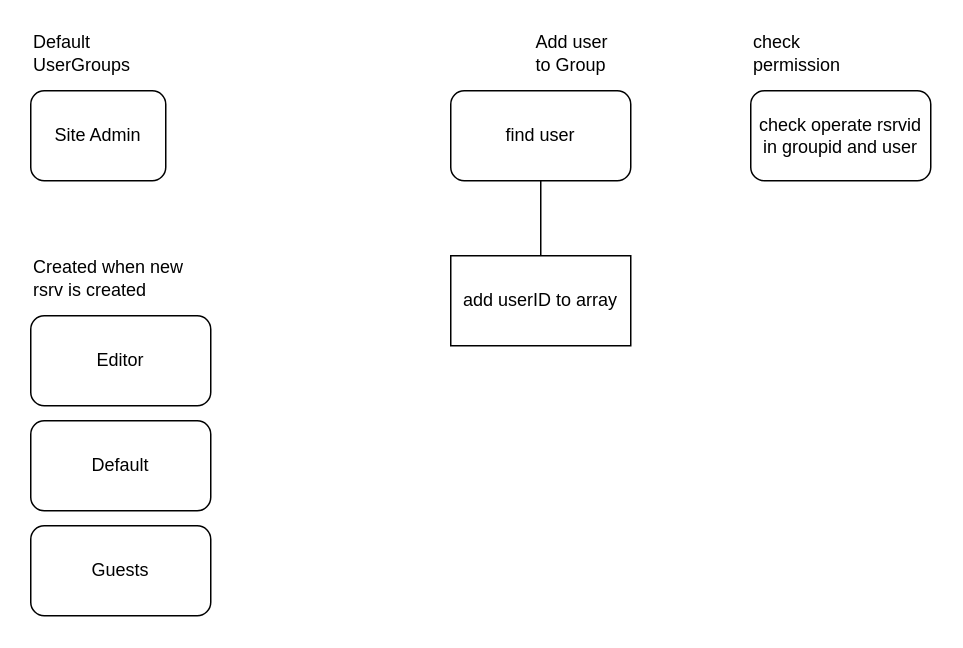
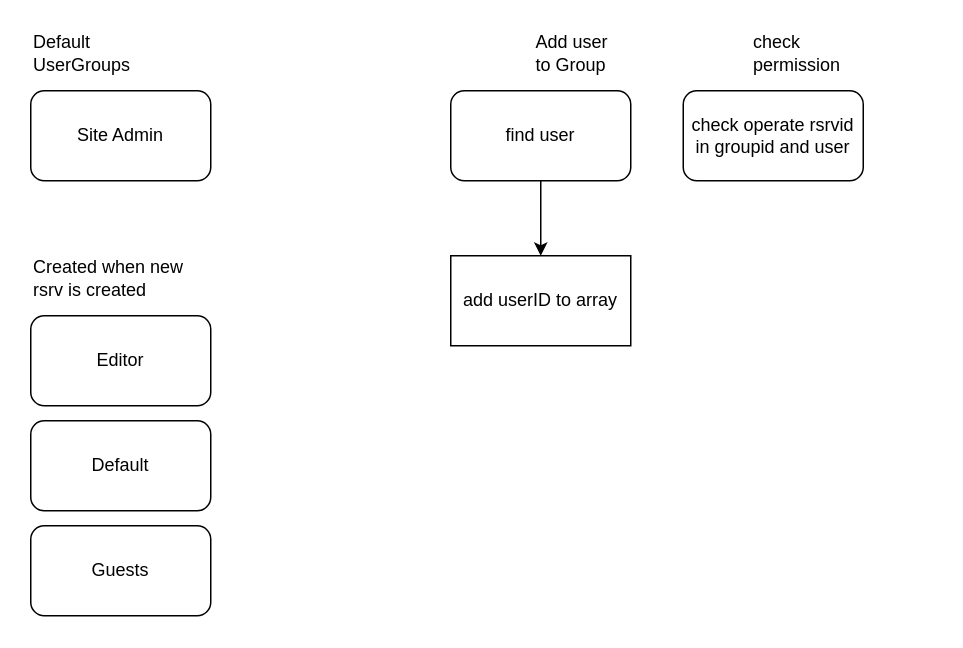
(98, 136) -> (121, 136)
(841, 136) -> (773, 136)
(541, 248) -> (541, 244)
